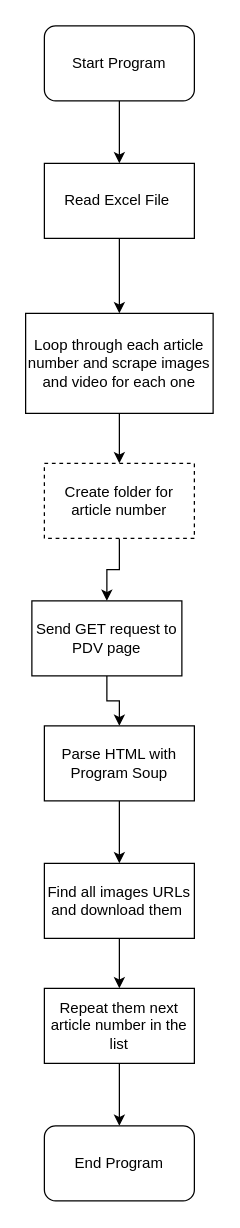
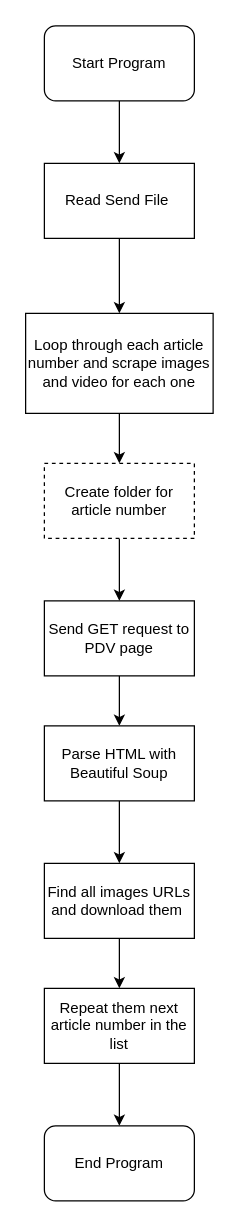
(119, 201) -> (119, 201)
(107, 638) -> (119, 638)
(119, 763) -> (119, 763)
